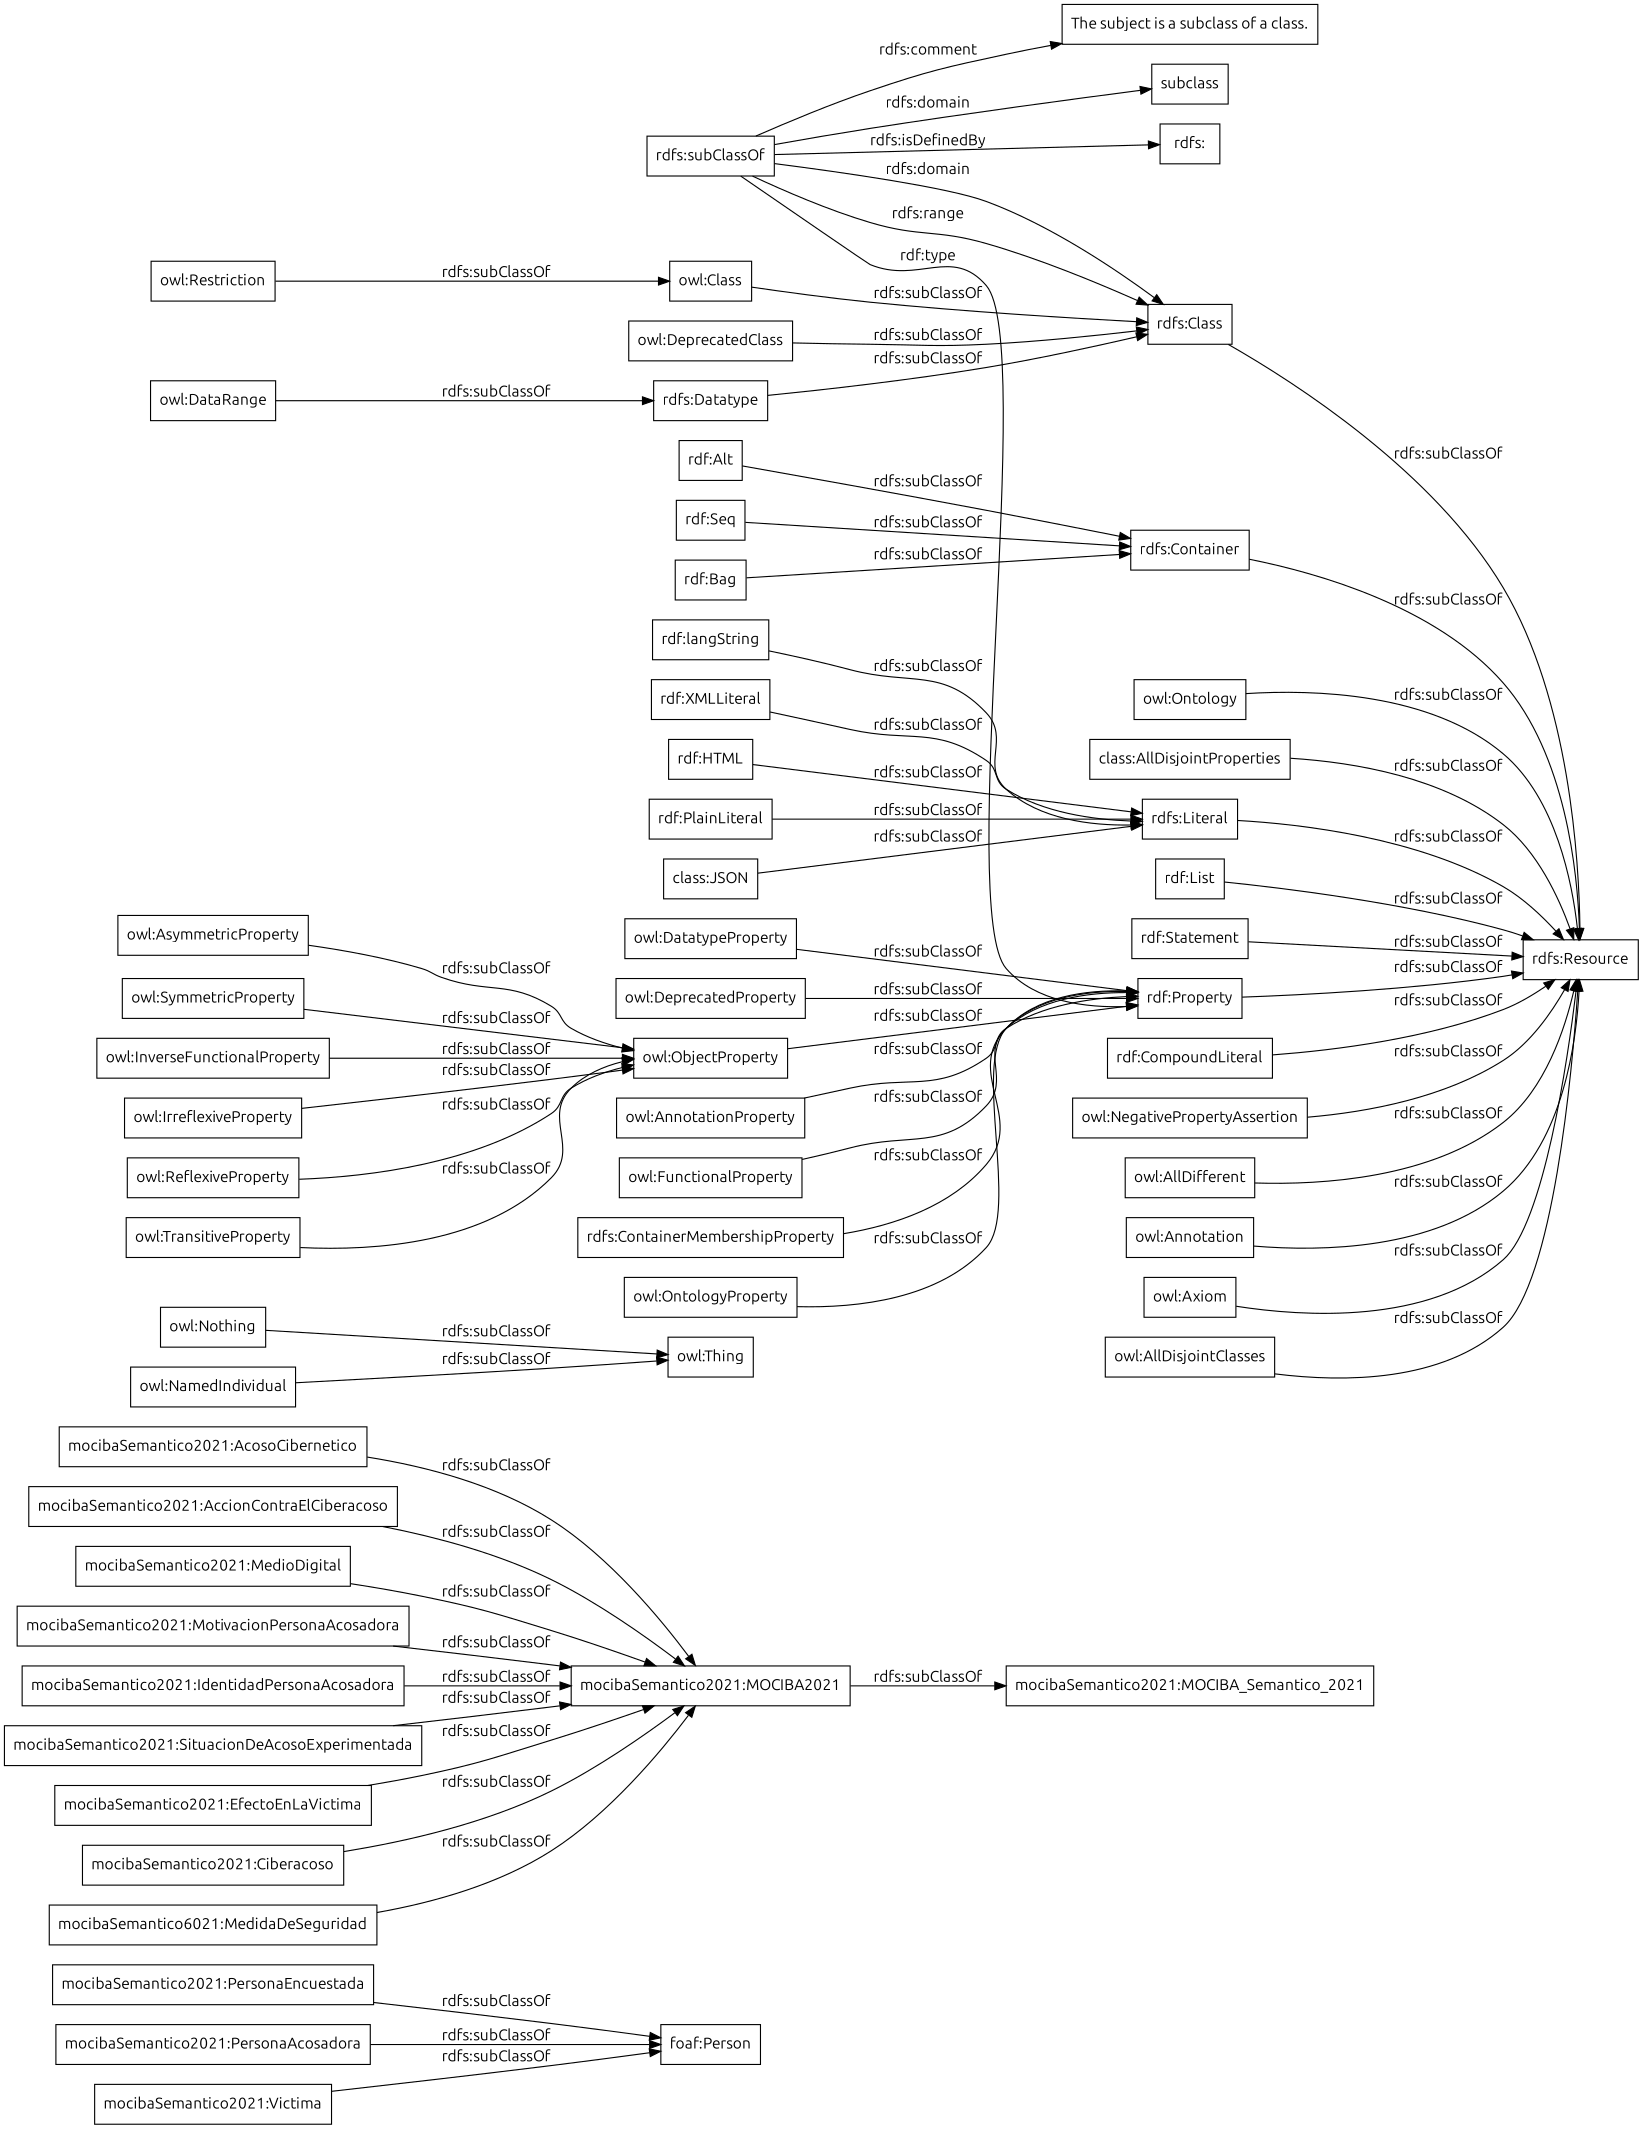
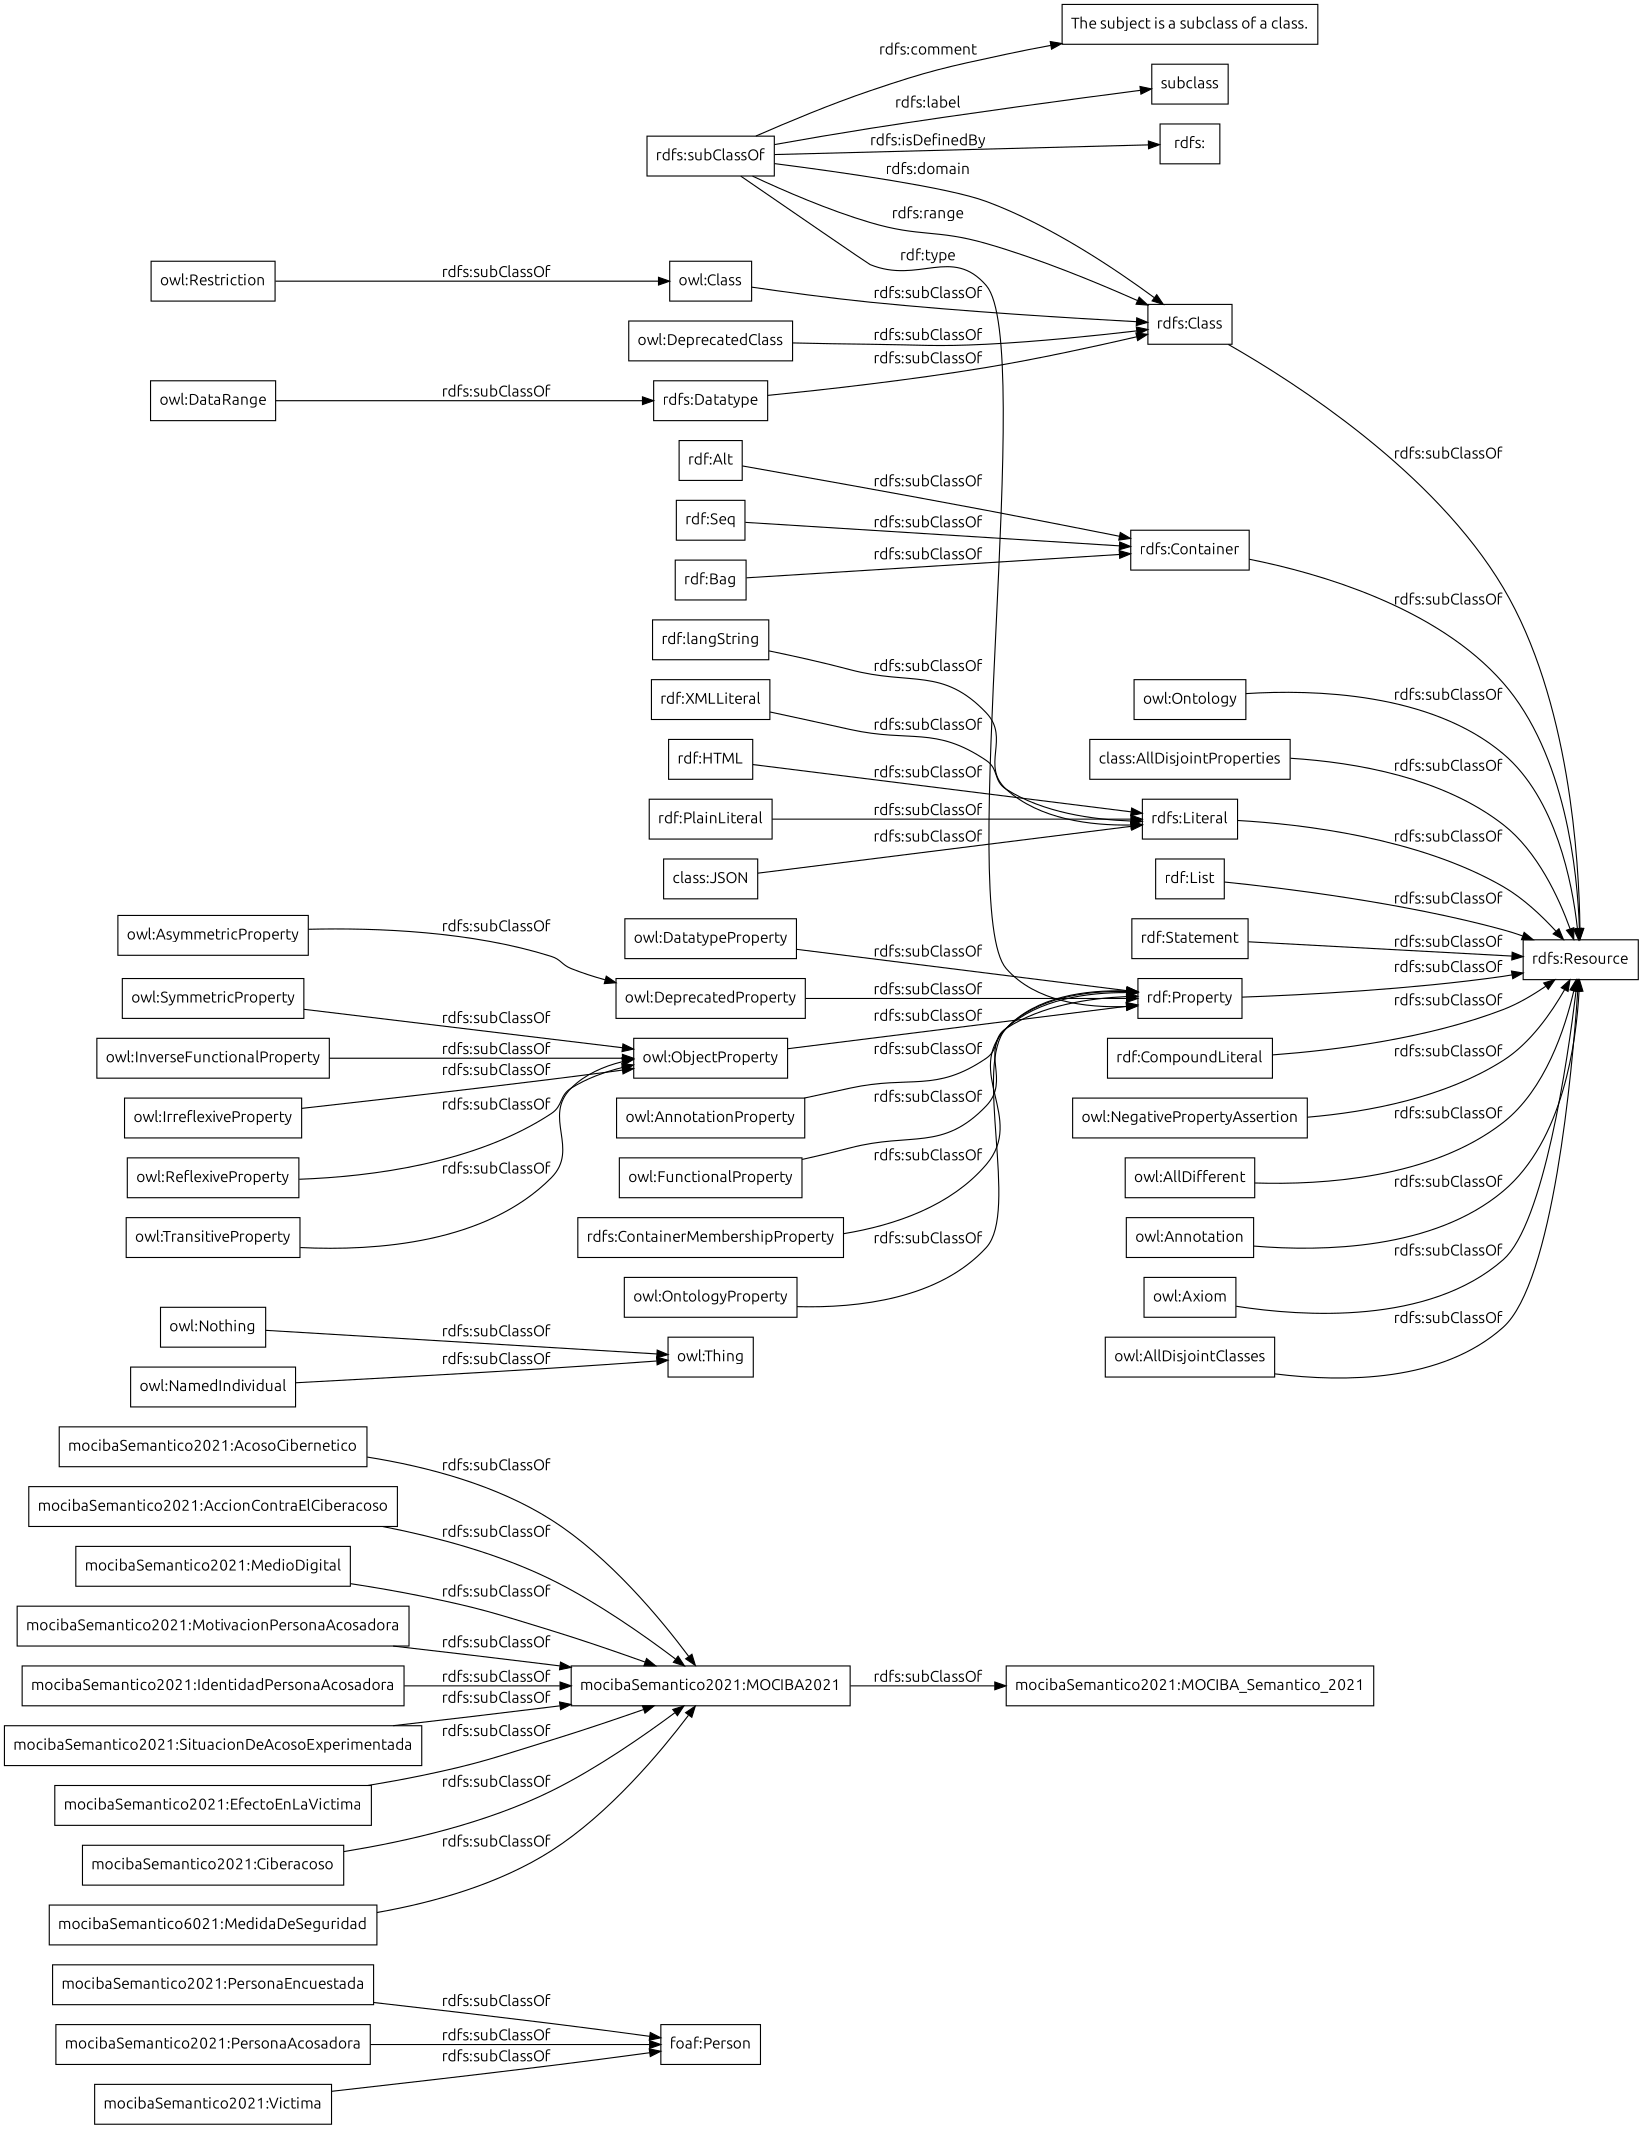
(928, 103) -> (928, 103)
(472, 985) -> (460, 937)
